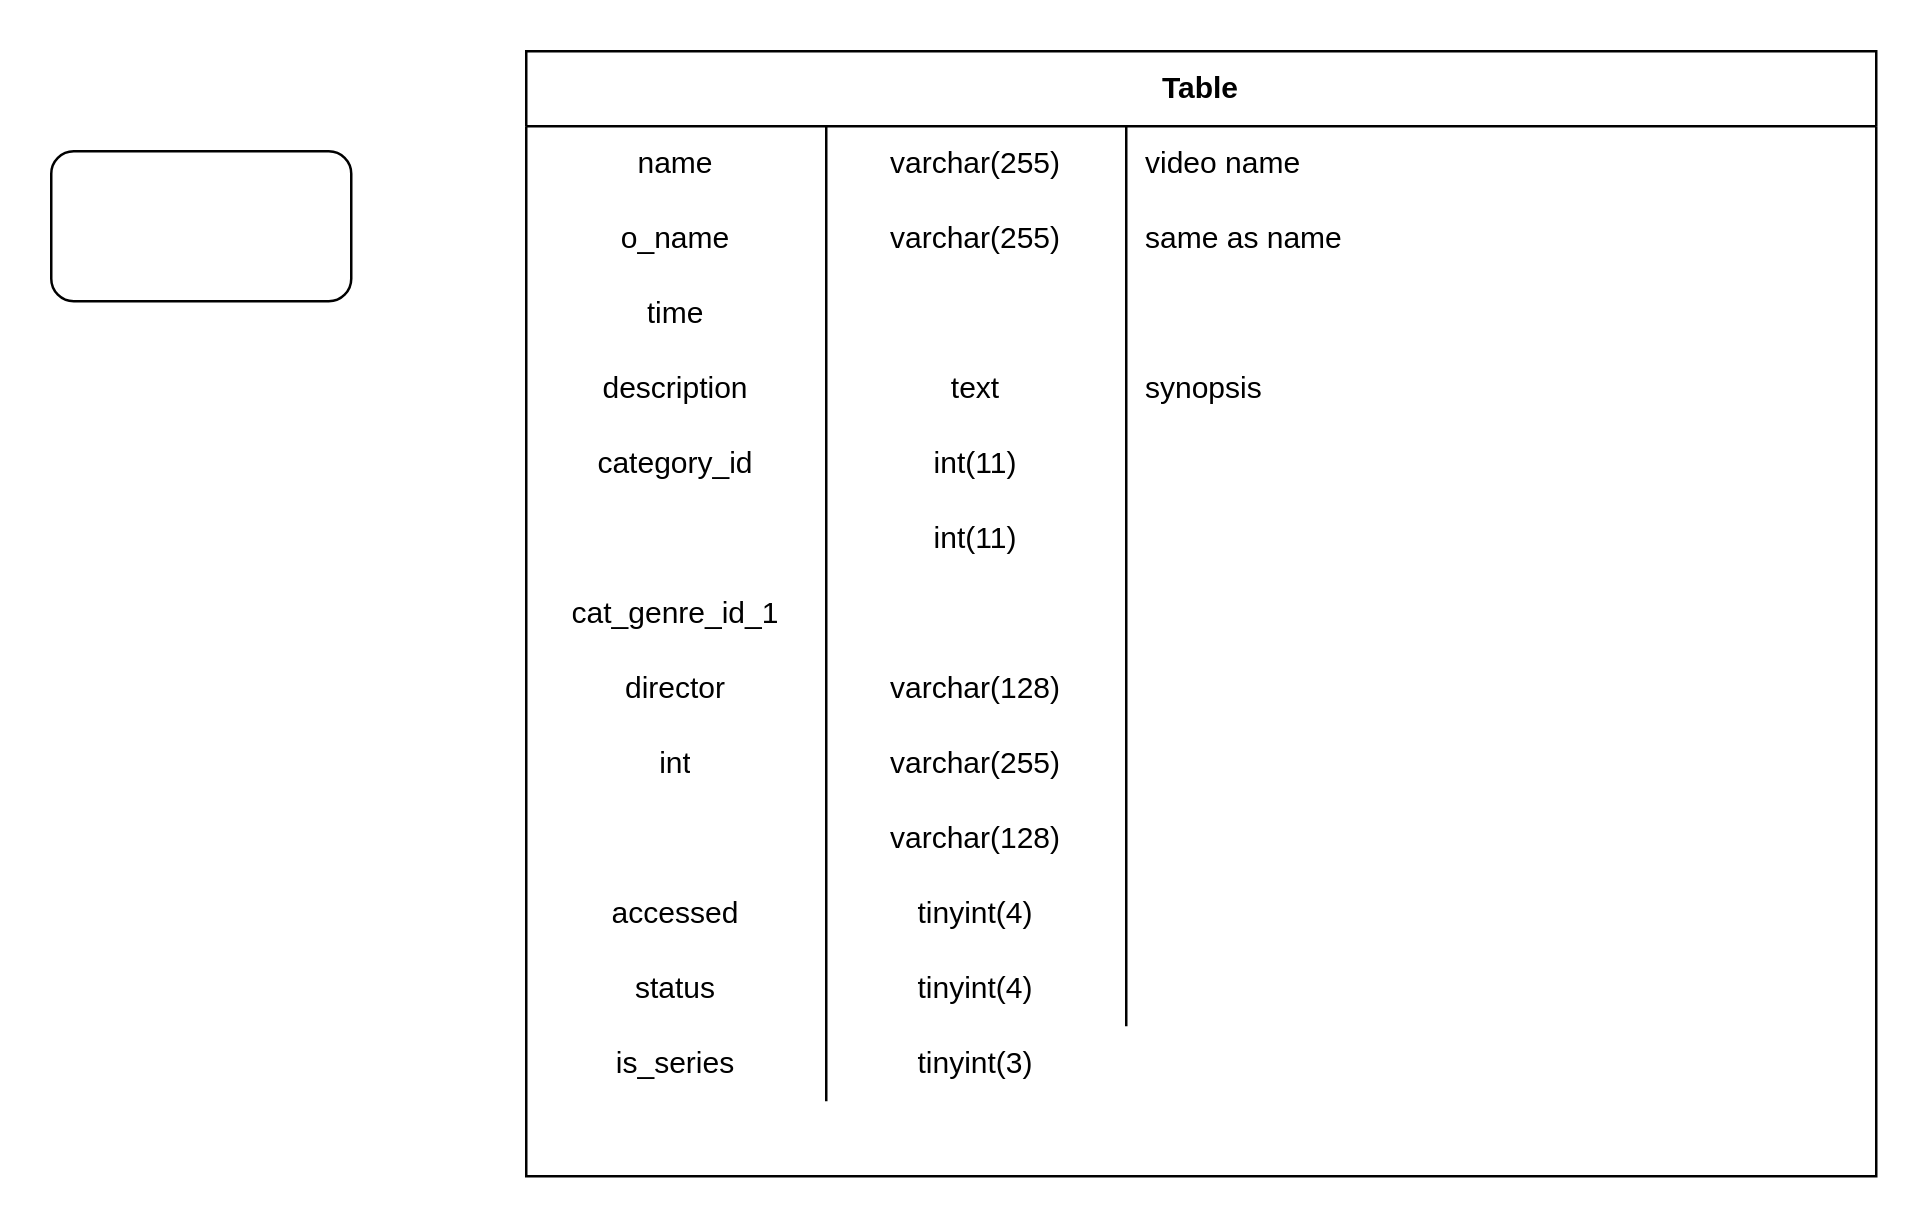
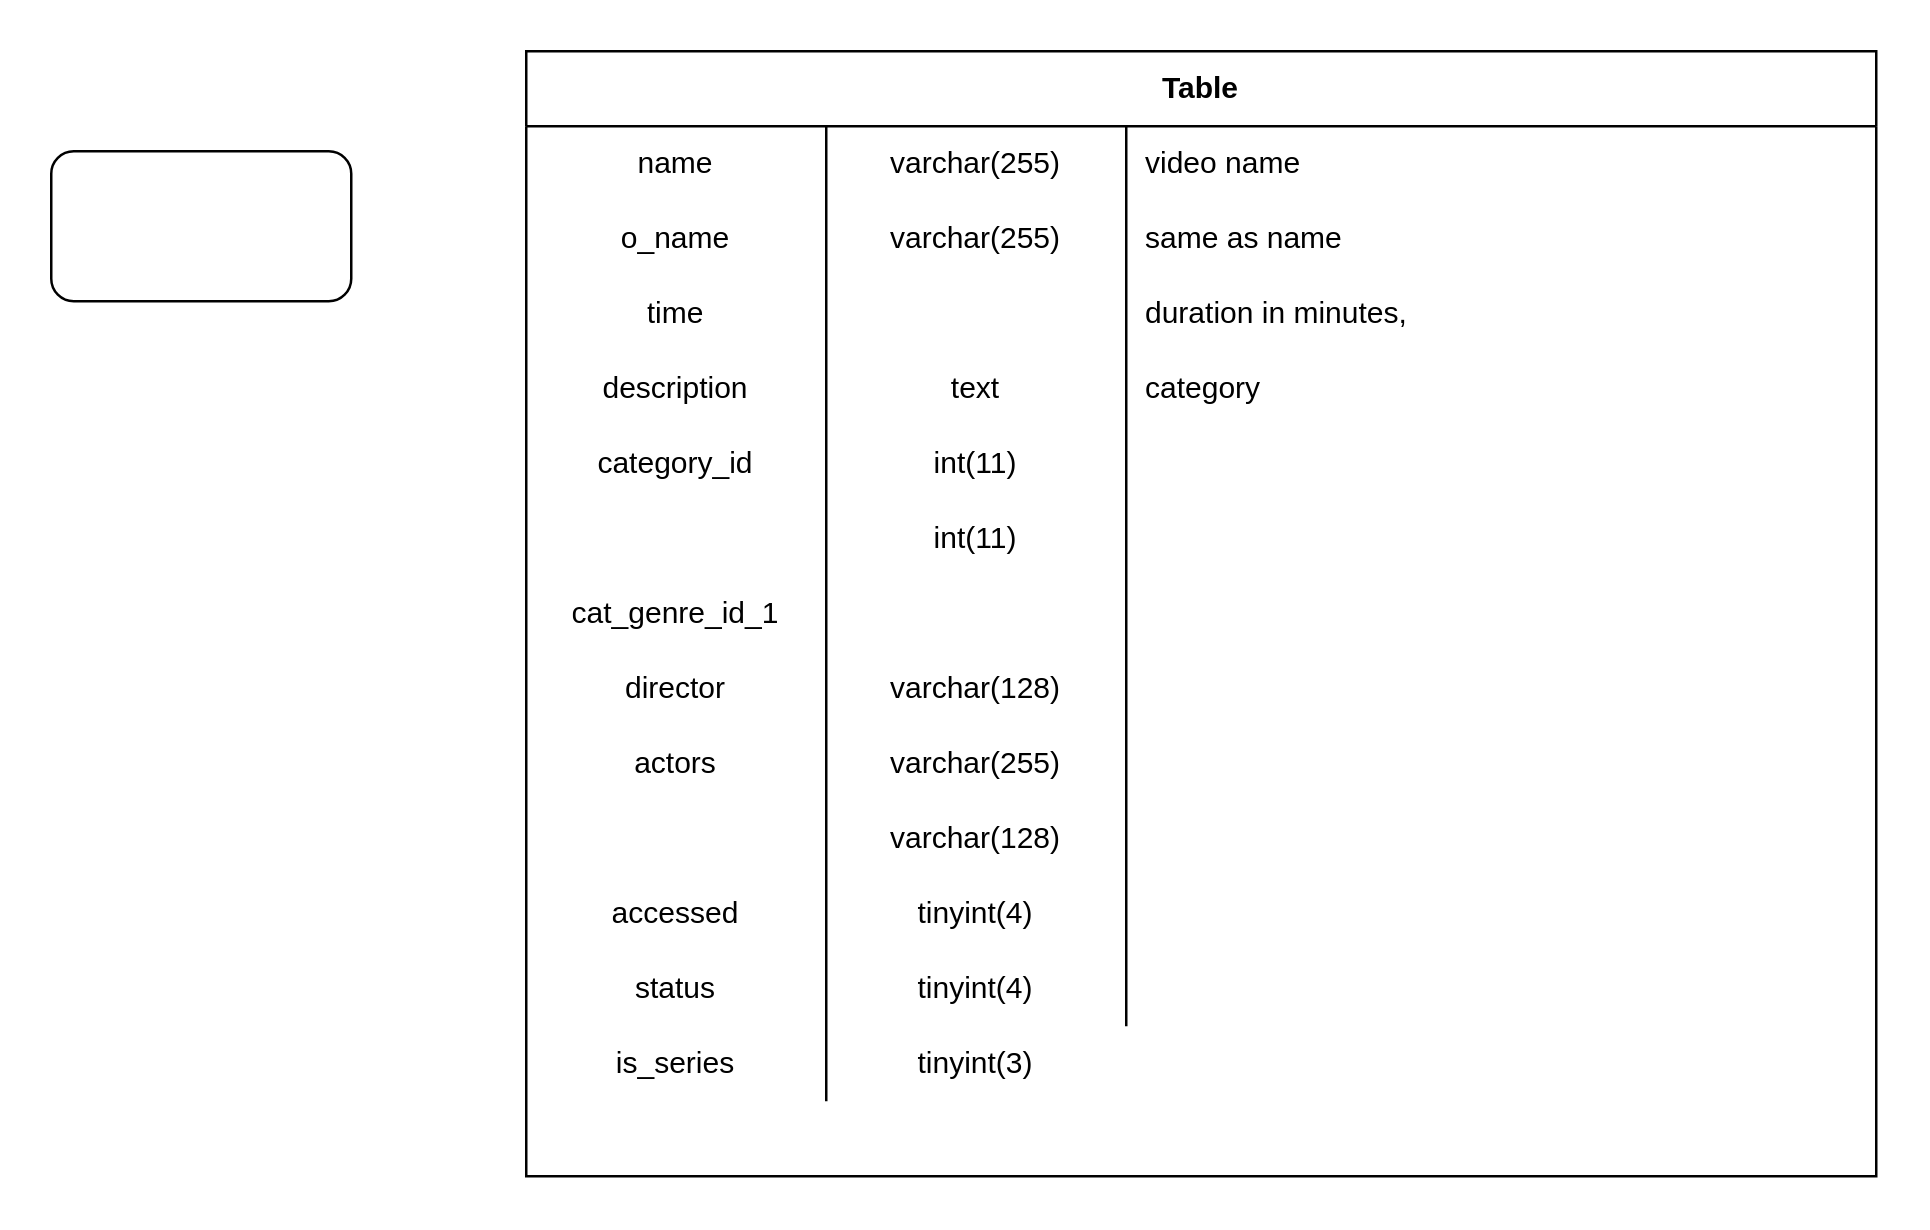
none -> (1501, 314)
(1210, 389) -> (1213, 389)
(676, 764) -> (676, 764)
